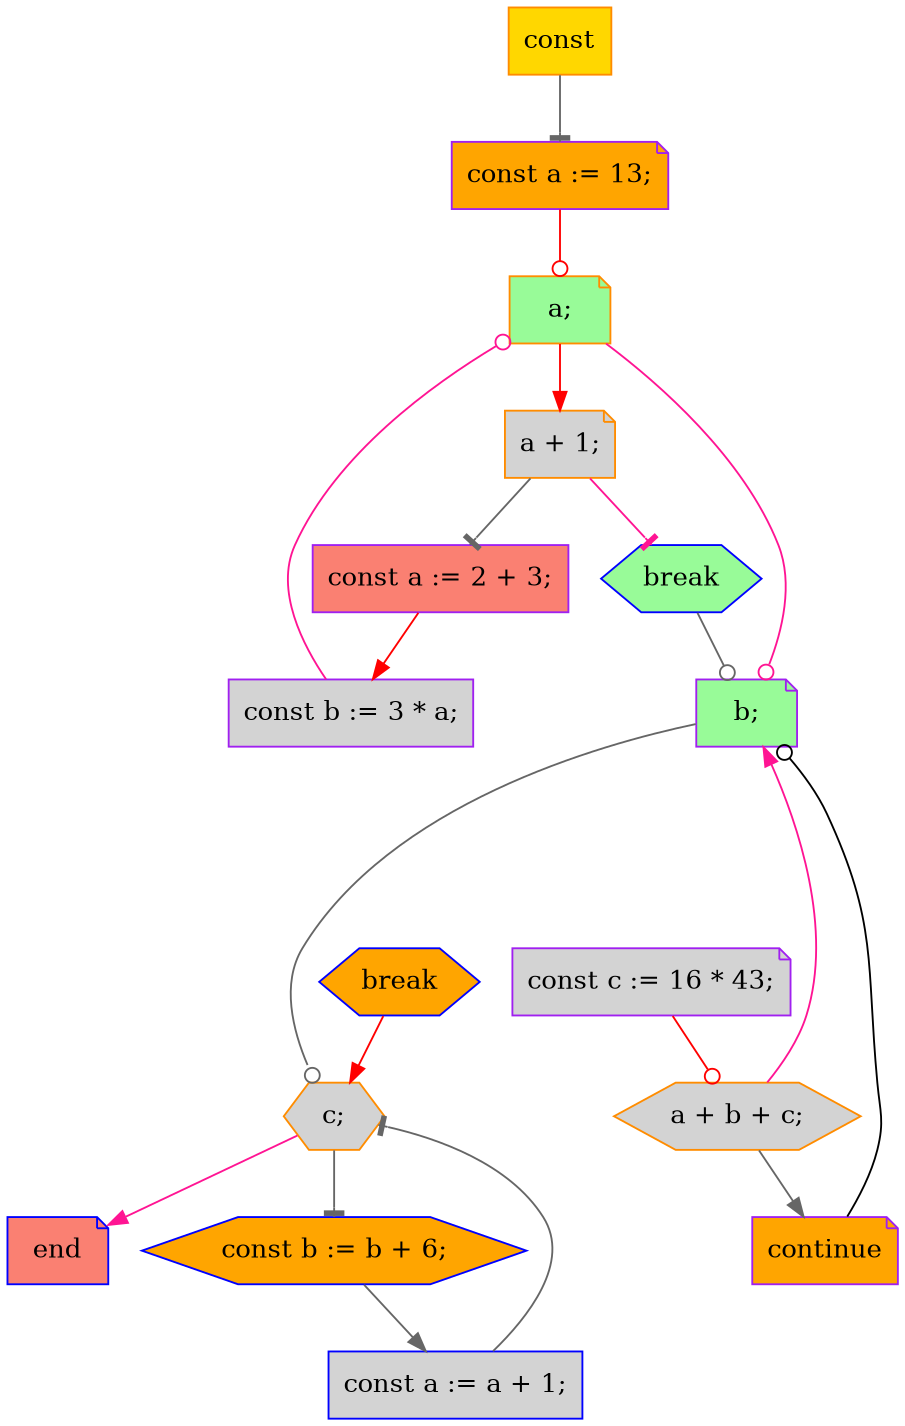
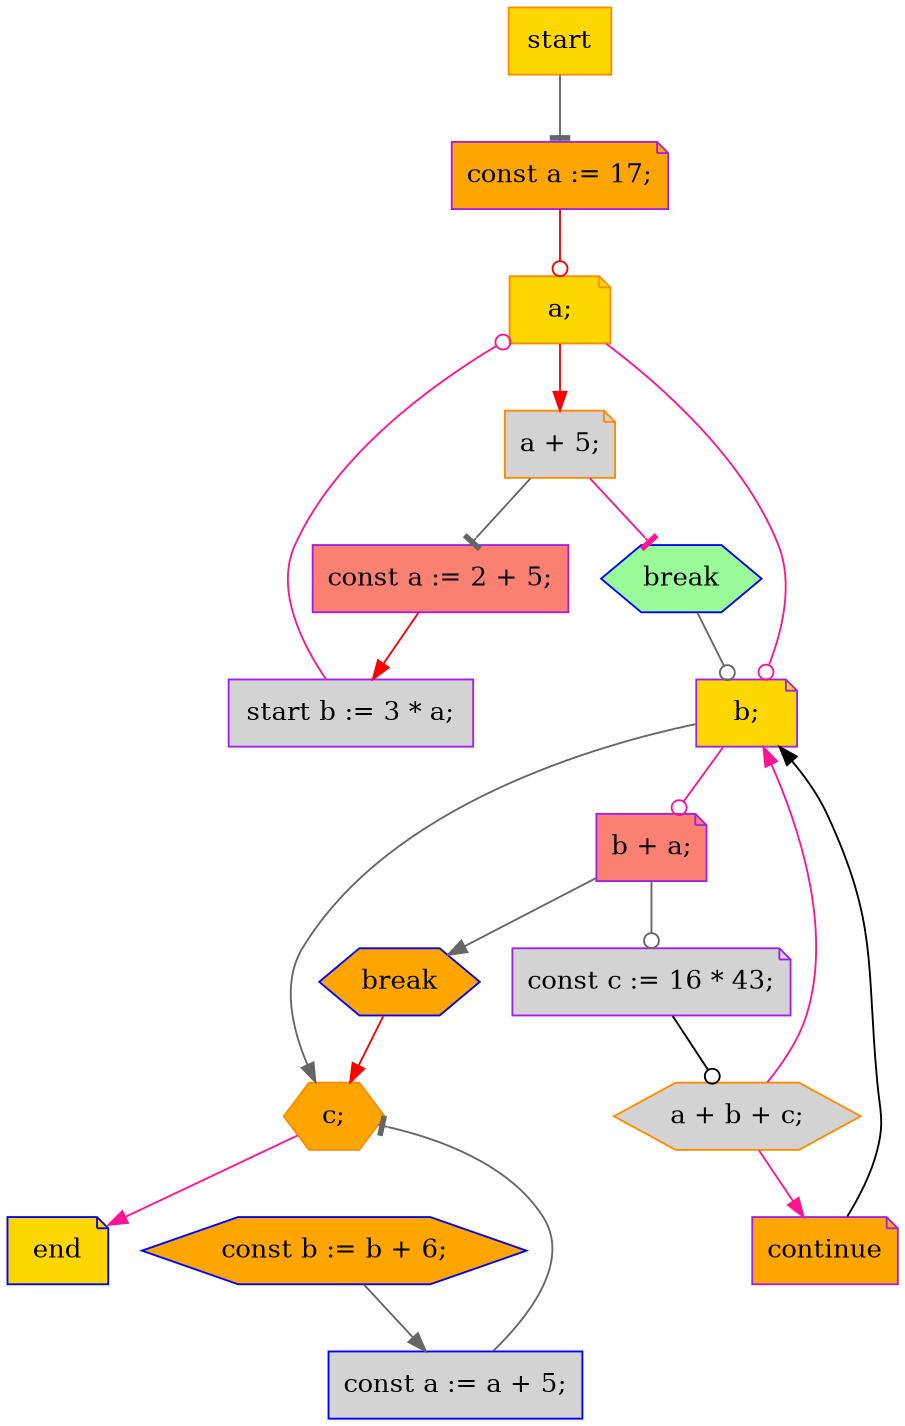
(560, 41) -> (560, 41)
(560, 175) -> (560, 175)
(560, 310) -> (560, 310)
(560, 444) -> (560, 444)
(441, 579) -> (441, 579)
(351, 713) -> (351, 713)
(747, 713) -> (747, 713)
(424, 830) -> (424, 830)
none -> (651, 847)
(870, 982) -> (870, 982)
(690, 1043) -> (690, 1043)
(334, 1116) -> (334, 1116)
(776, 1176) -> (776, 1176)
(334, 1179) -> none
(58, 1251) -> (58, 1251)
(455, 1385) -> (455, 1385)
